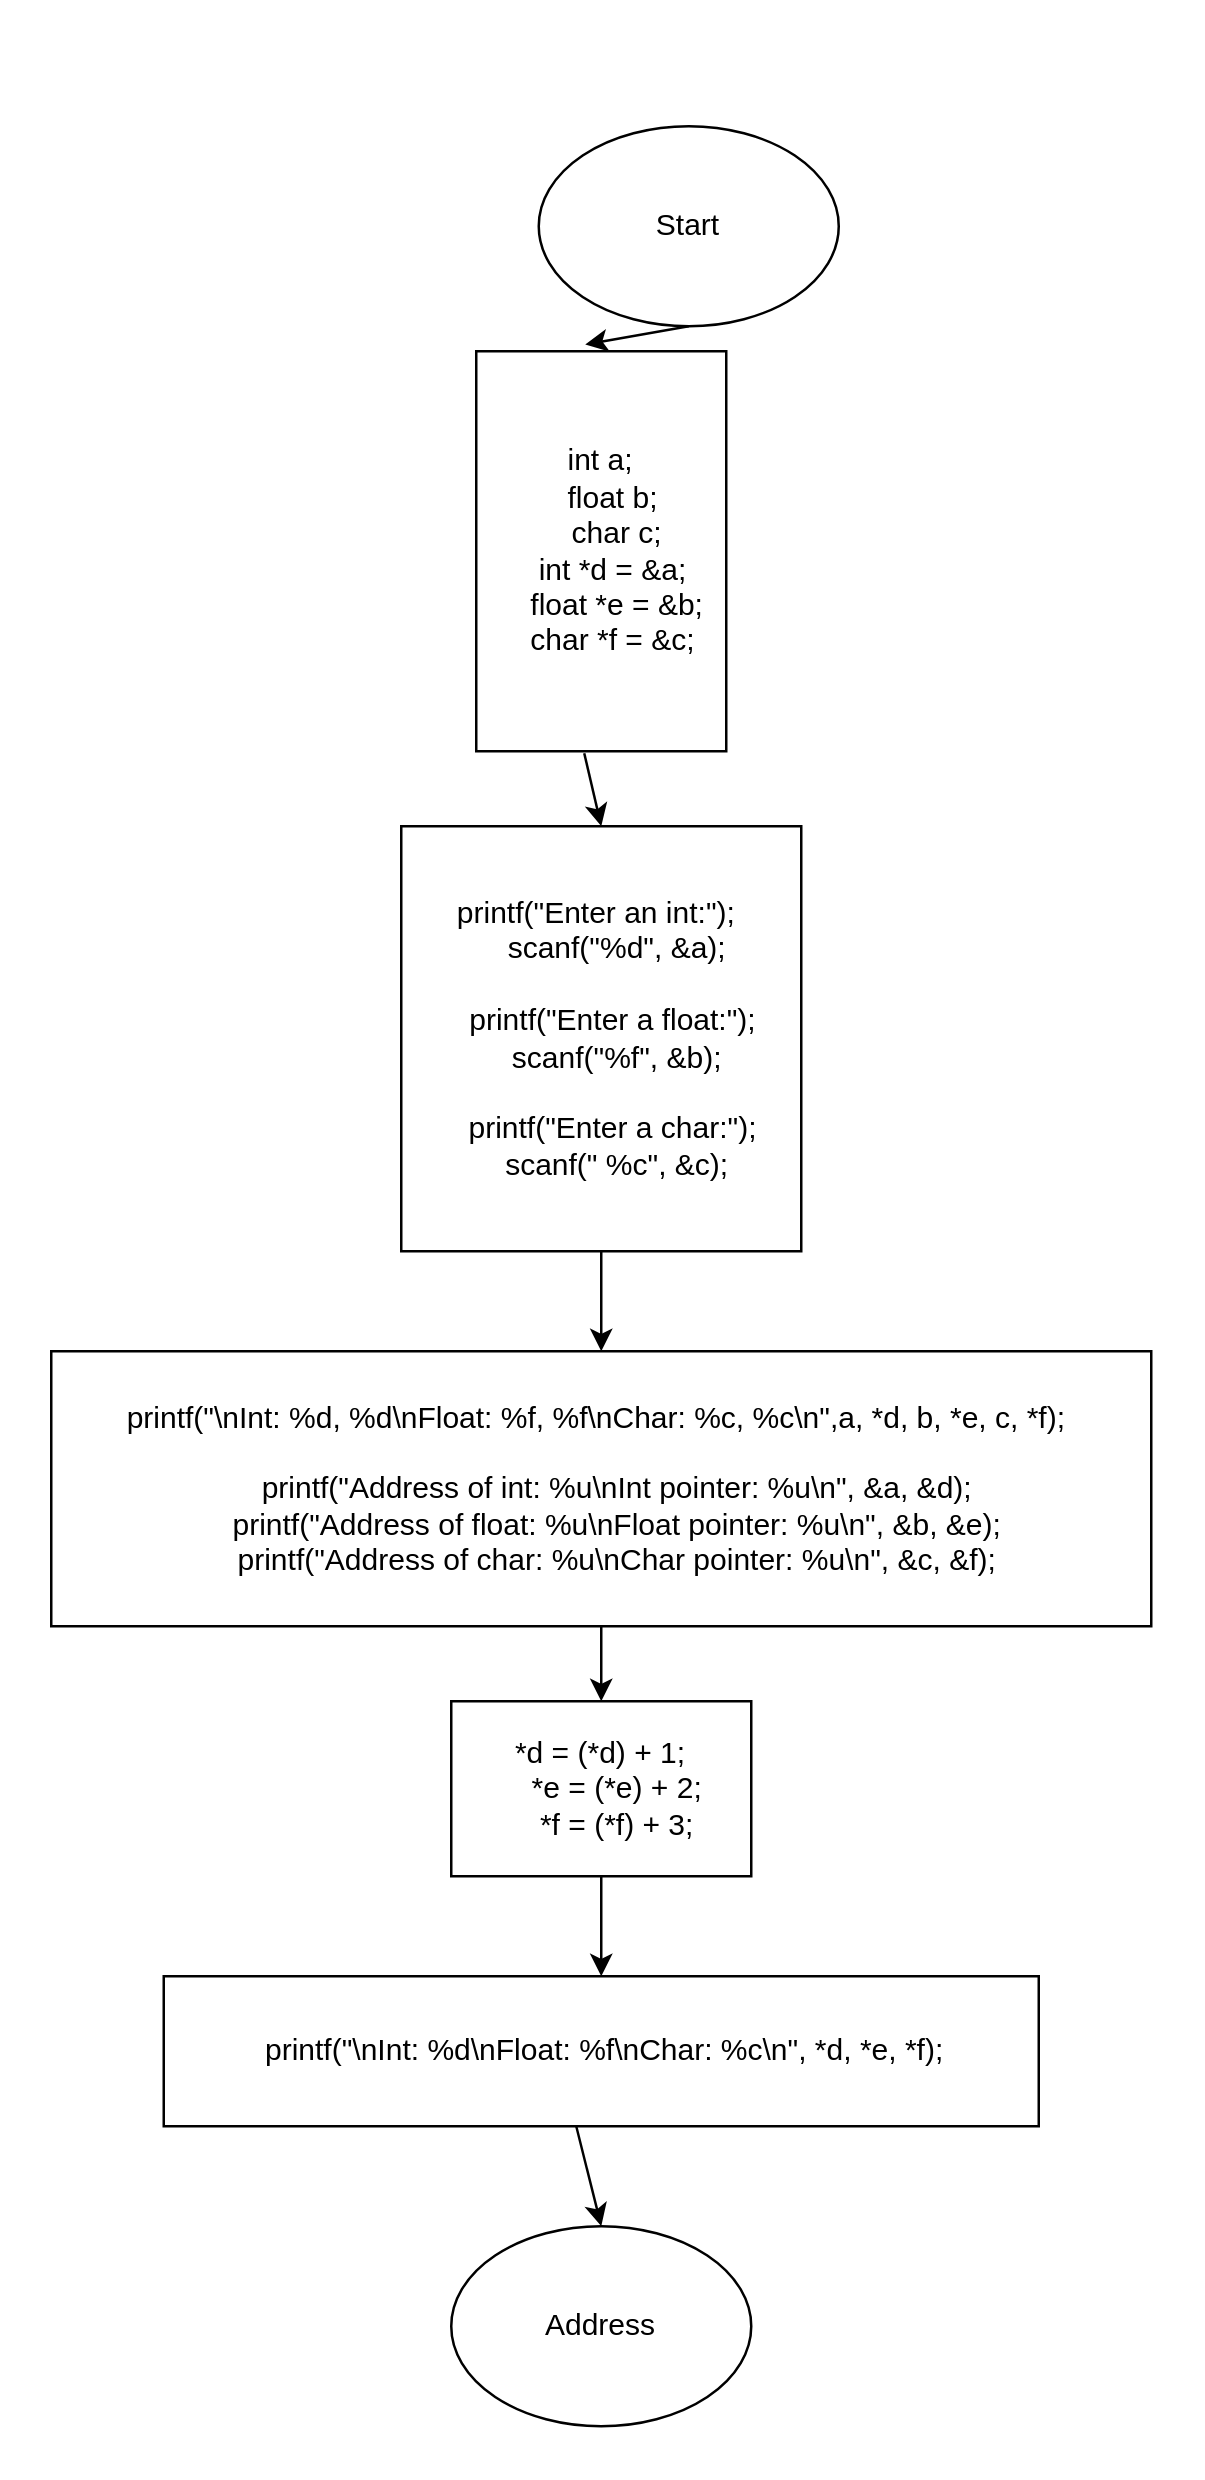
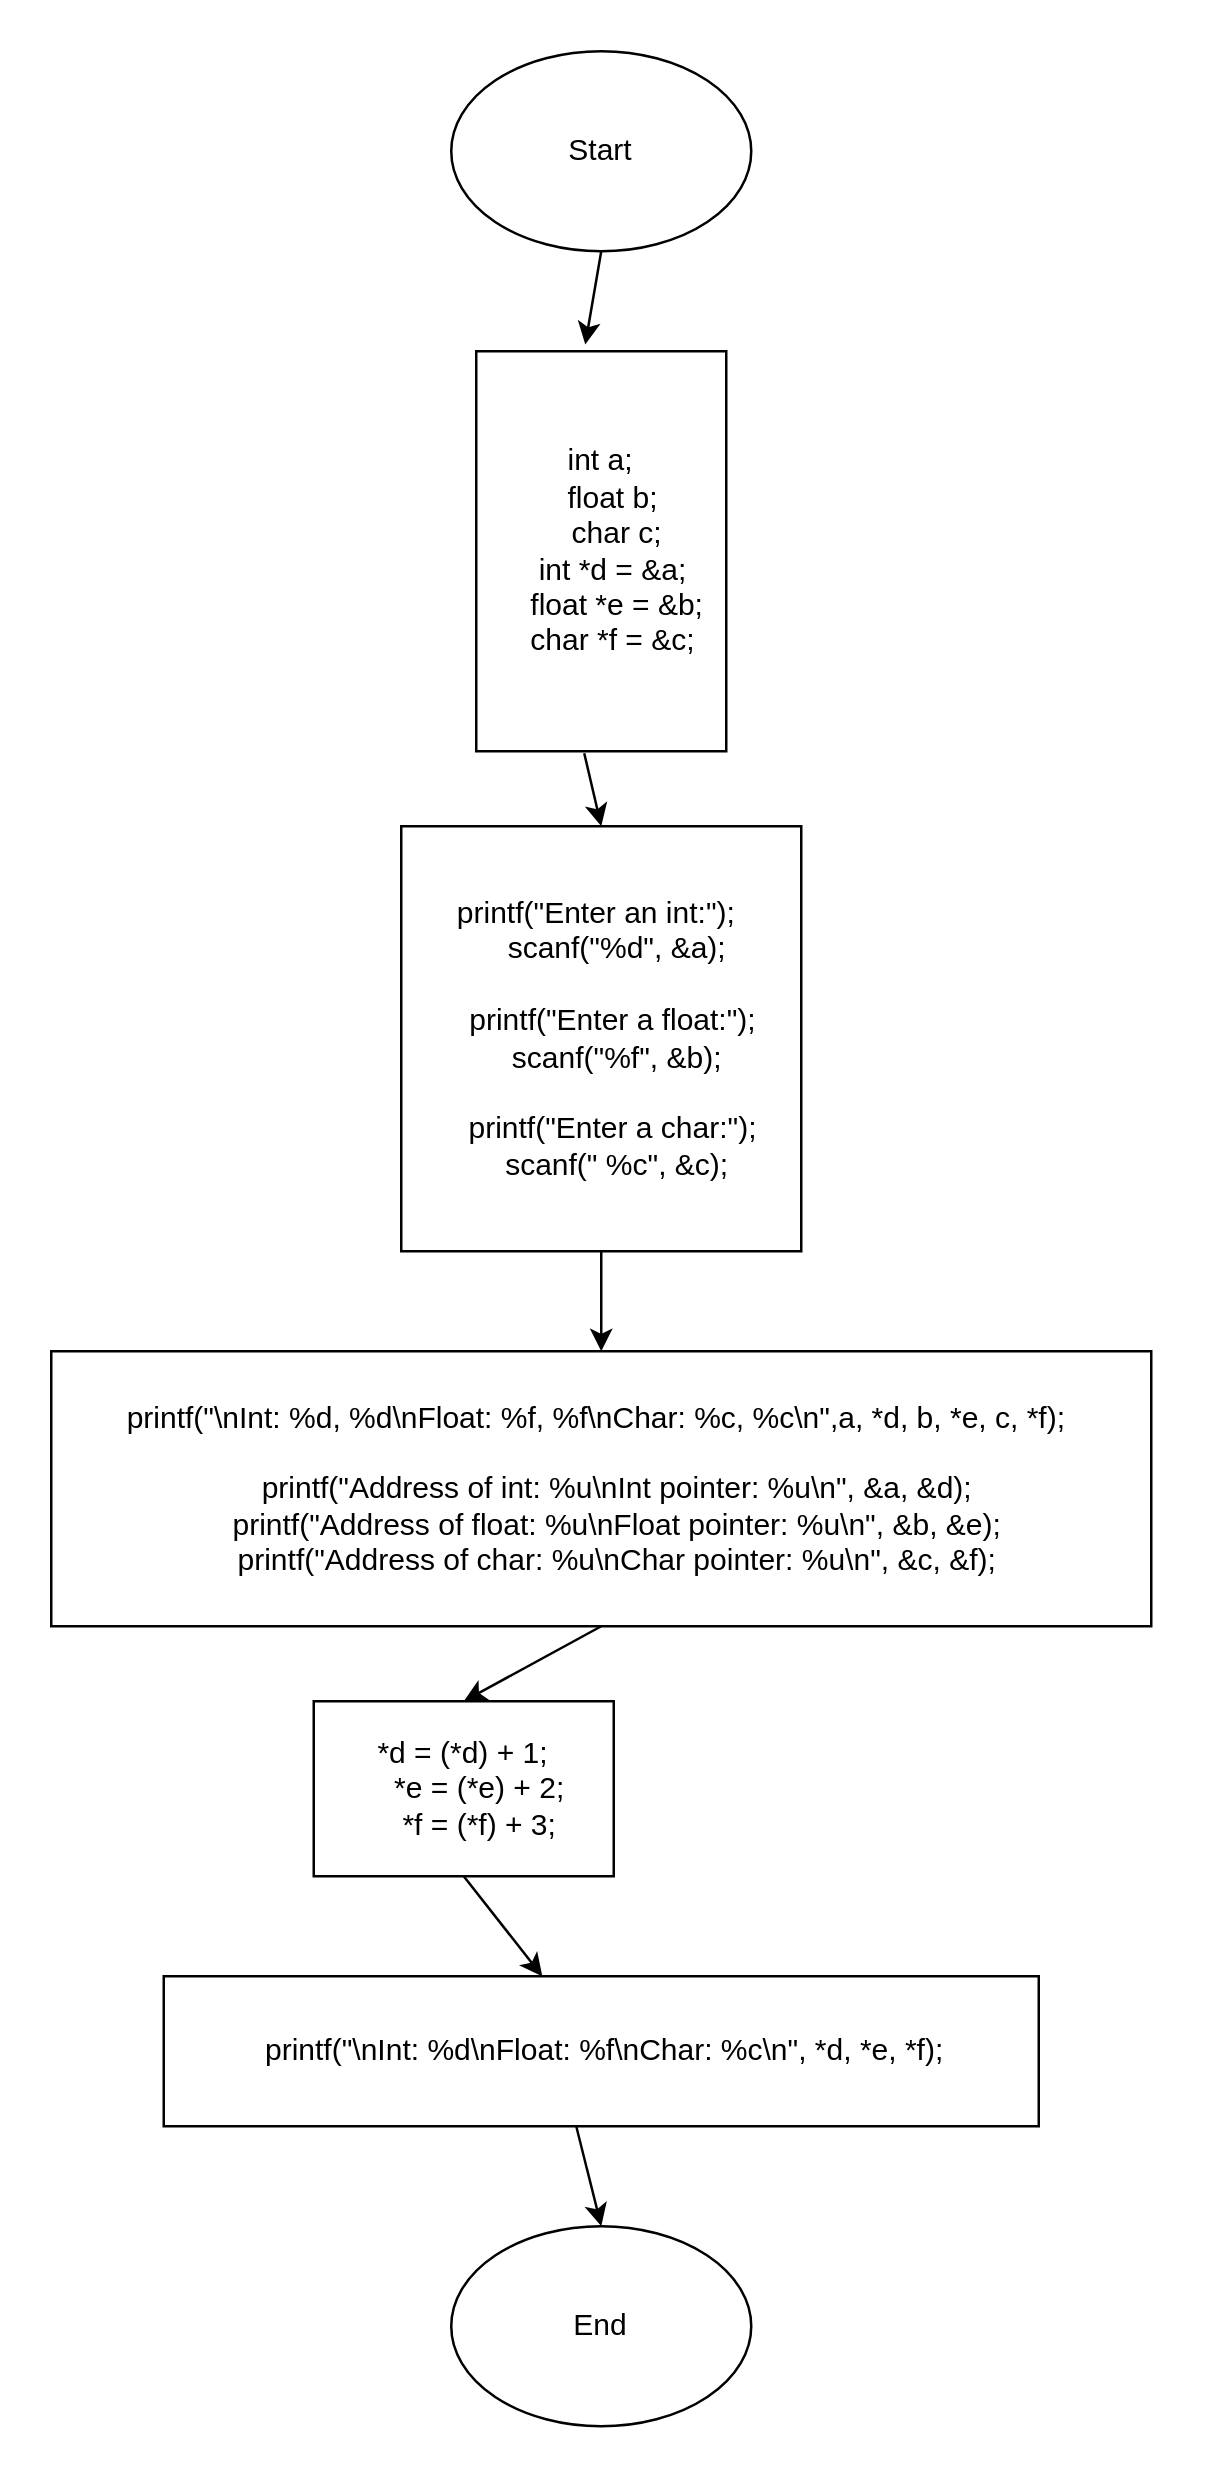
(689, 226) -> (601, 151)
(601, 1789) -> (464, 1789)
(601, 2326) -> (601, 2326)
